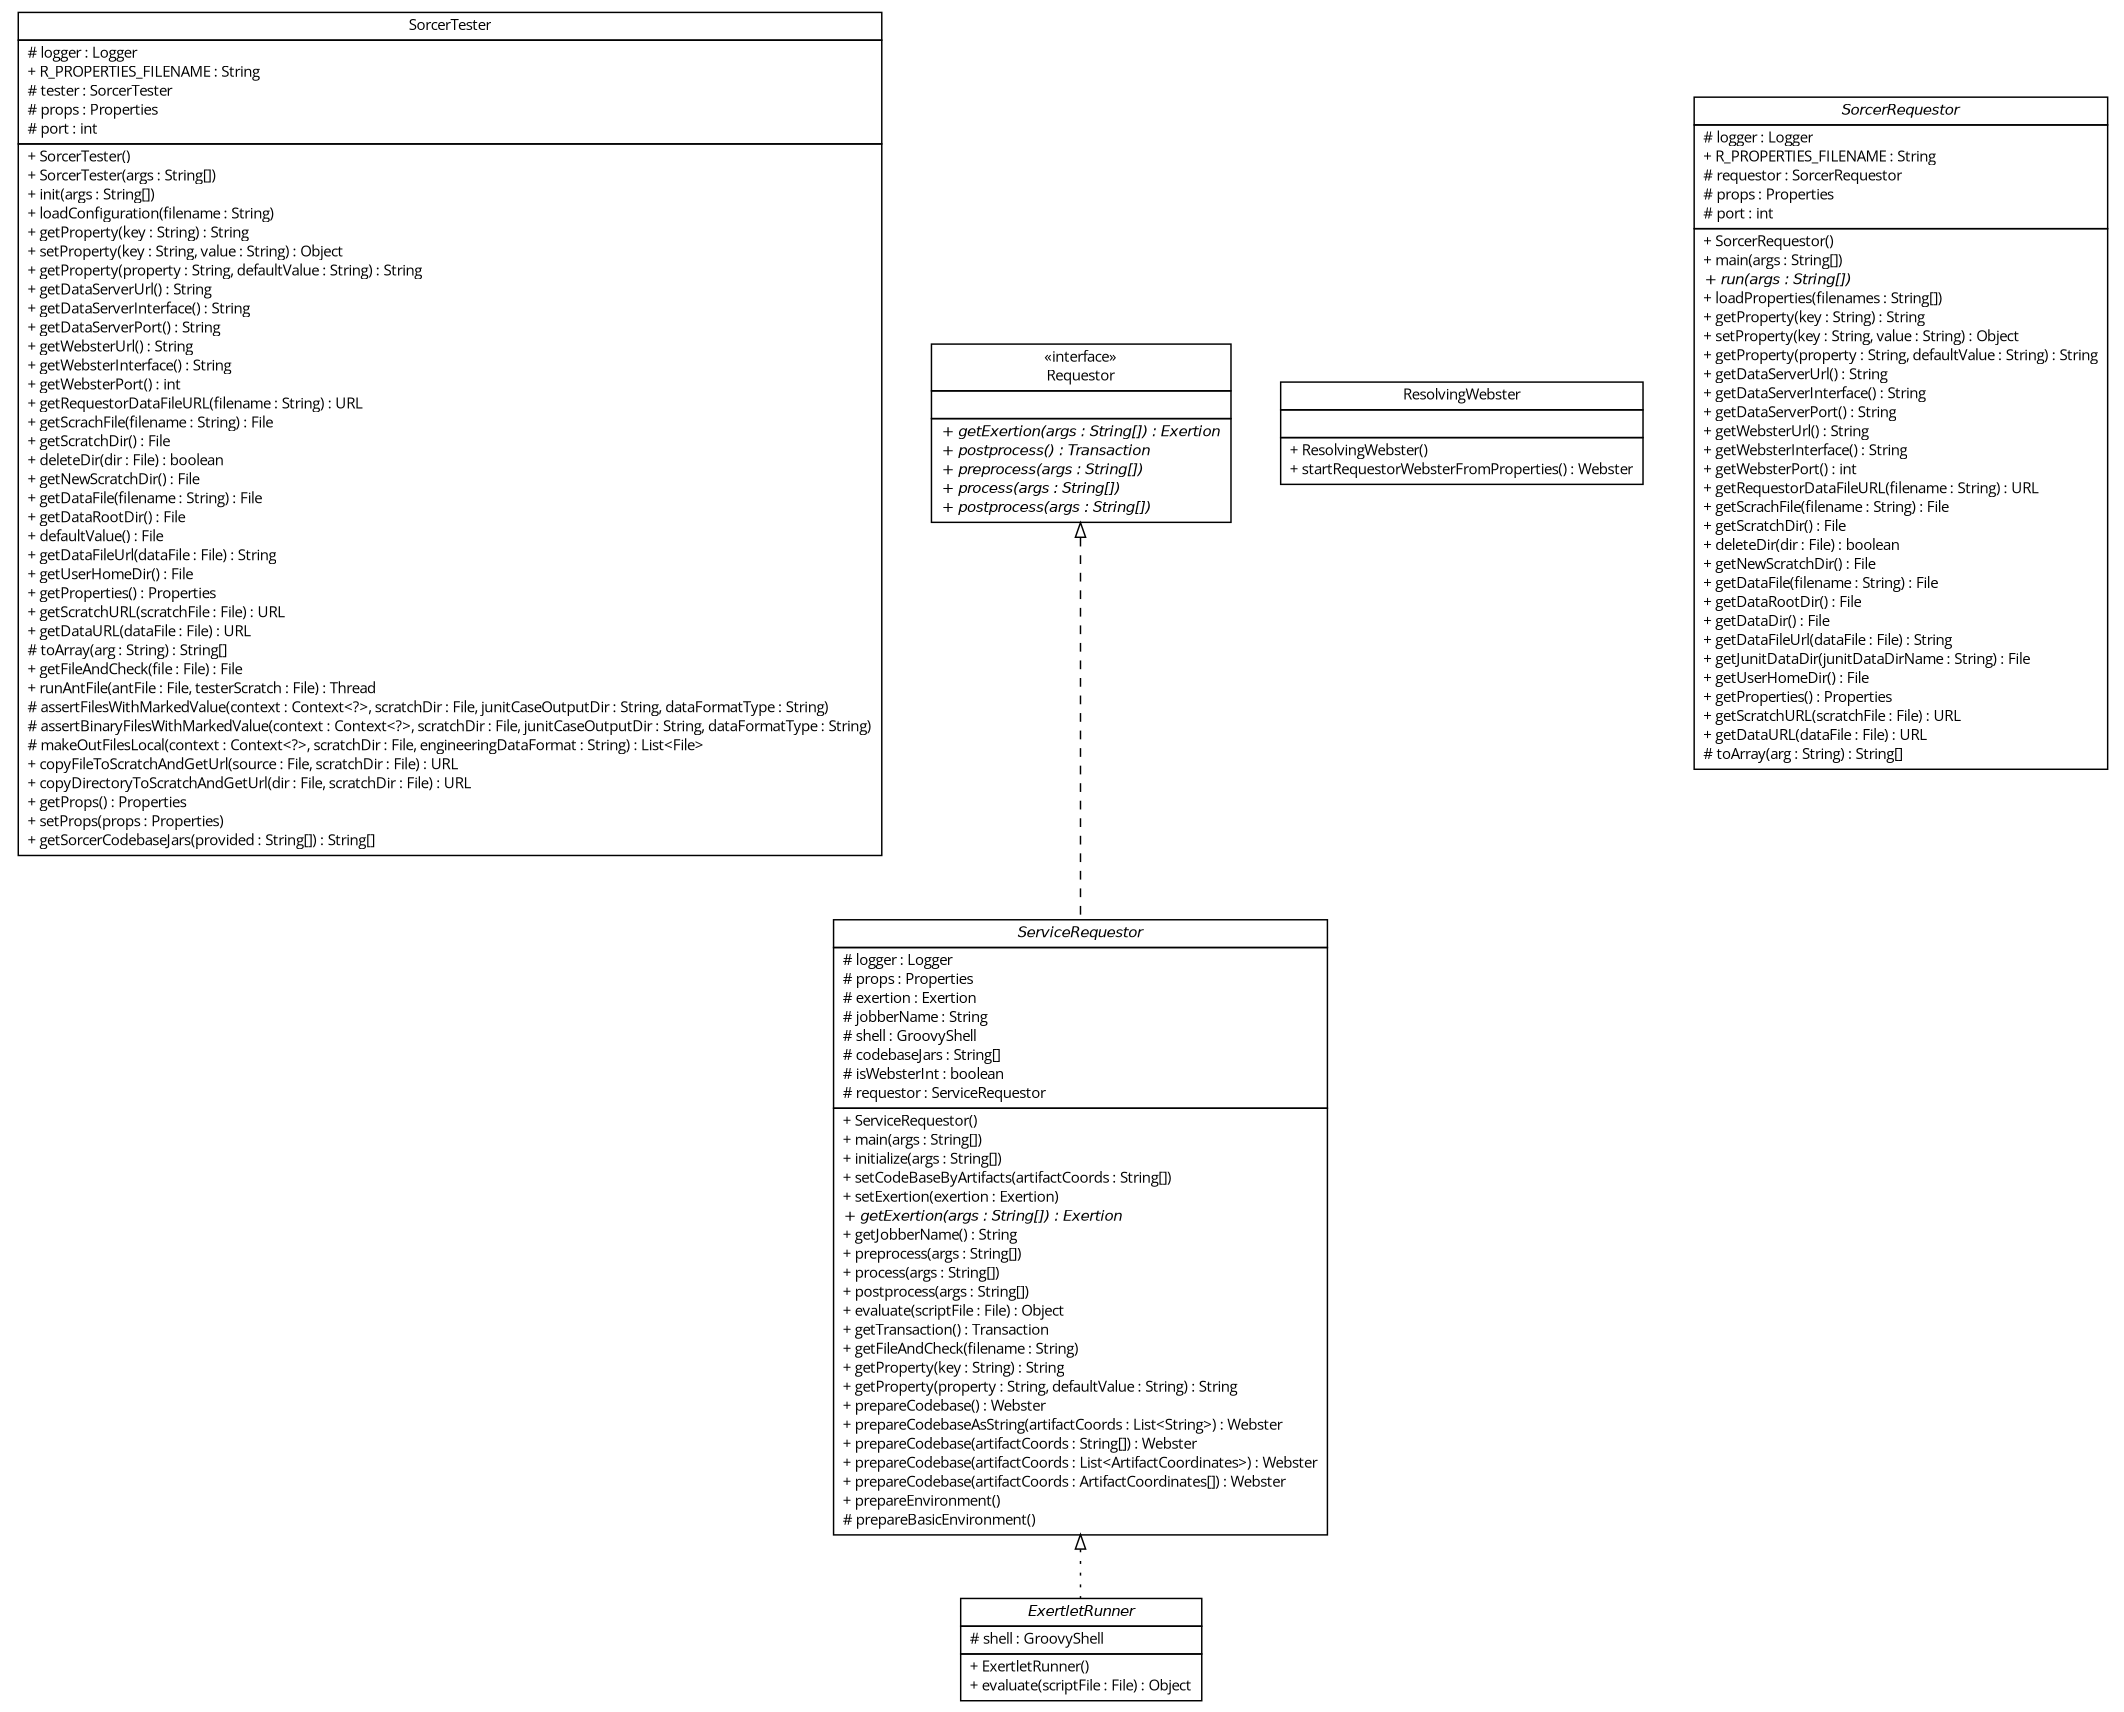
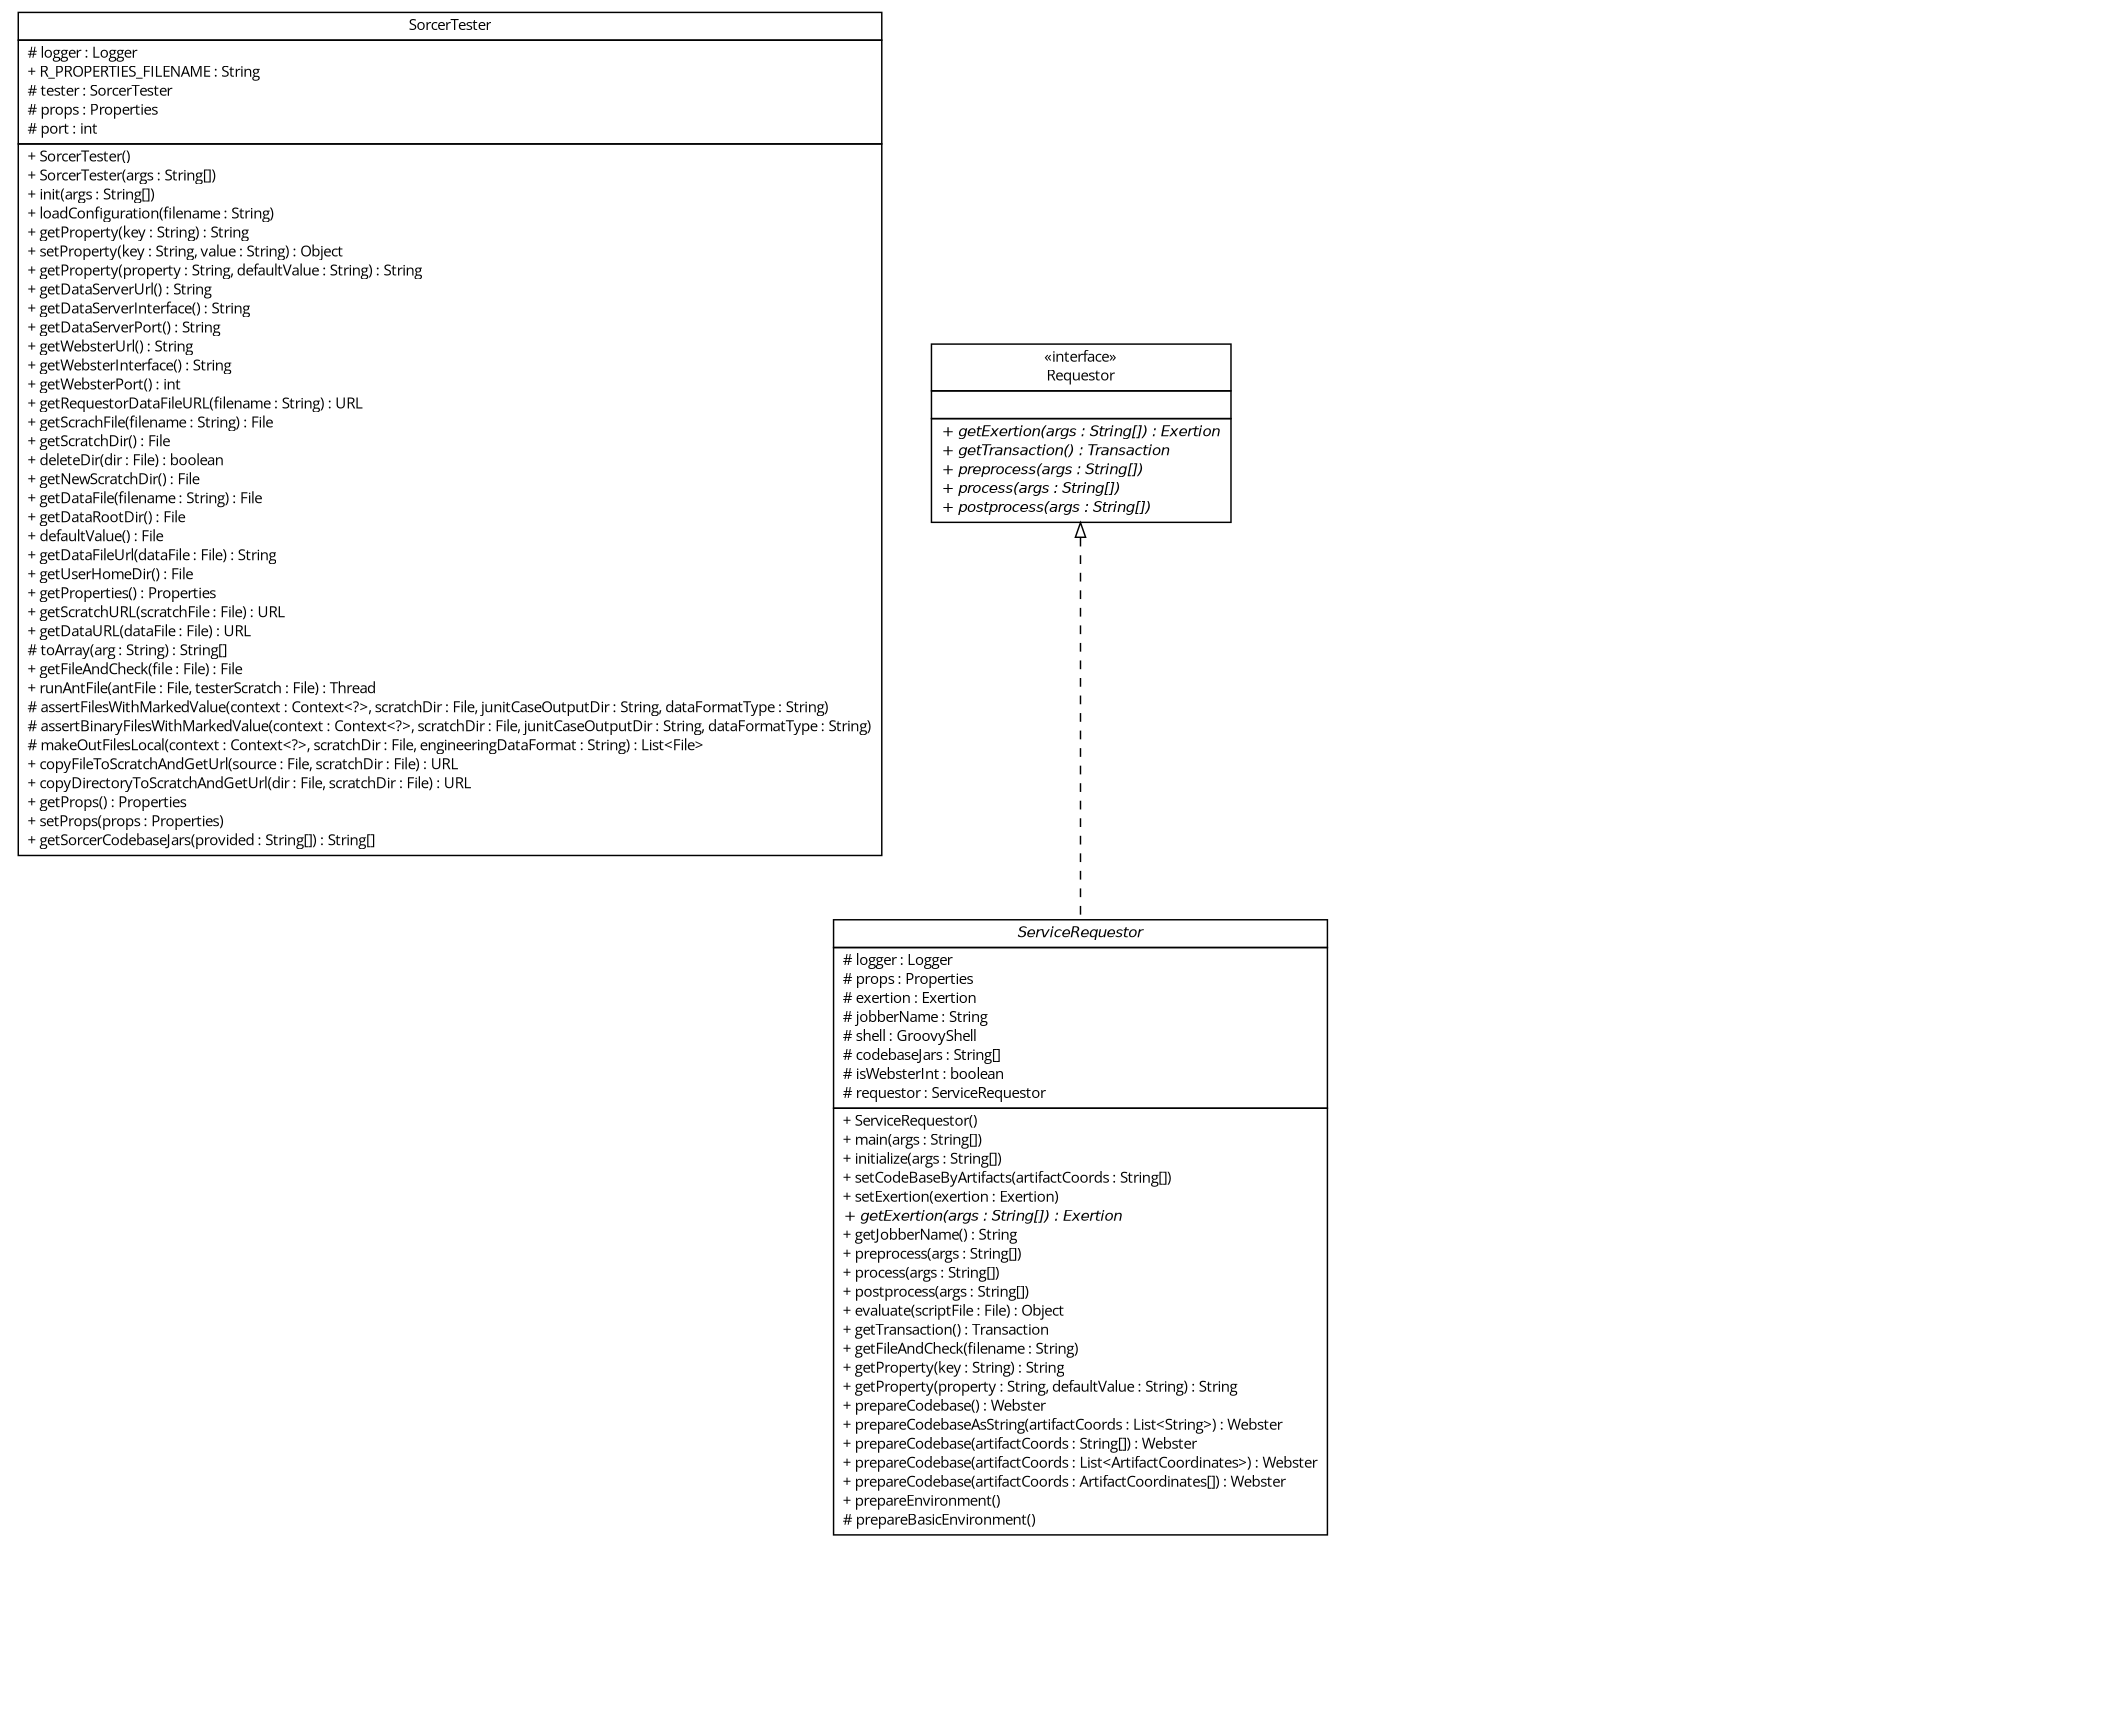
(1462, 433) -> none
(1900, 433) -> none
(1046, 451) -> (1056, 451)
(1080, 1650) -> none
